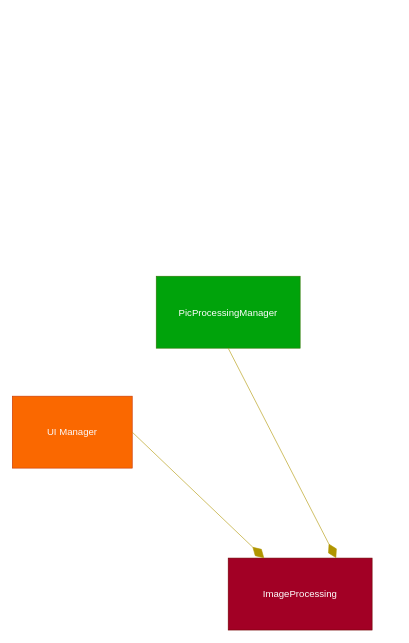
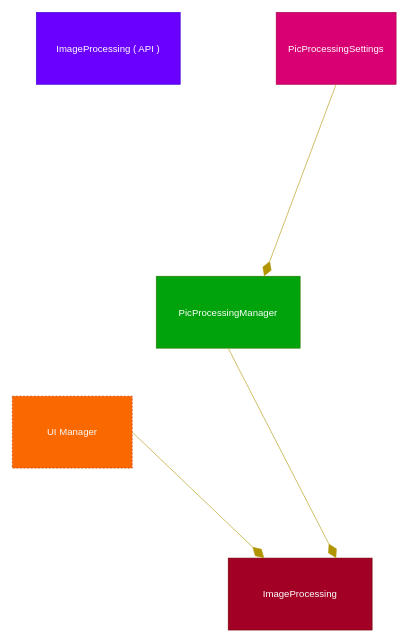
none -> (108, 48)
none -> (336, 48)
none -> (303, 173)
(72, 432) -> (72, 432)
